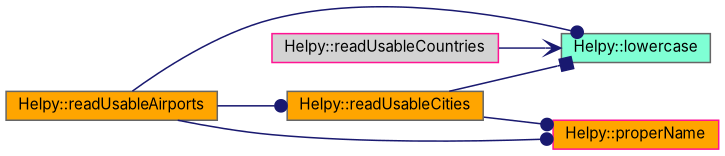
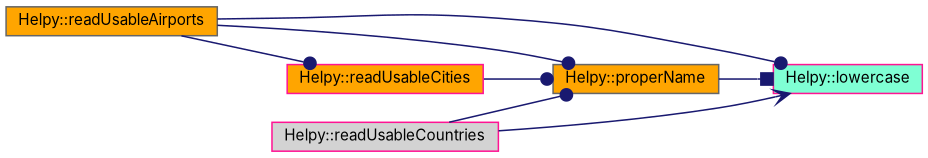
(636, 48) -> (848, 79)
(503, 79) -> (738, 79)
(385, 106) -> (385, 79)
none -> (505, 109)
(636, 135) -> (636, 79)
